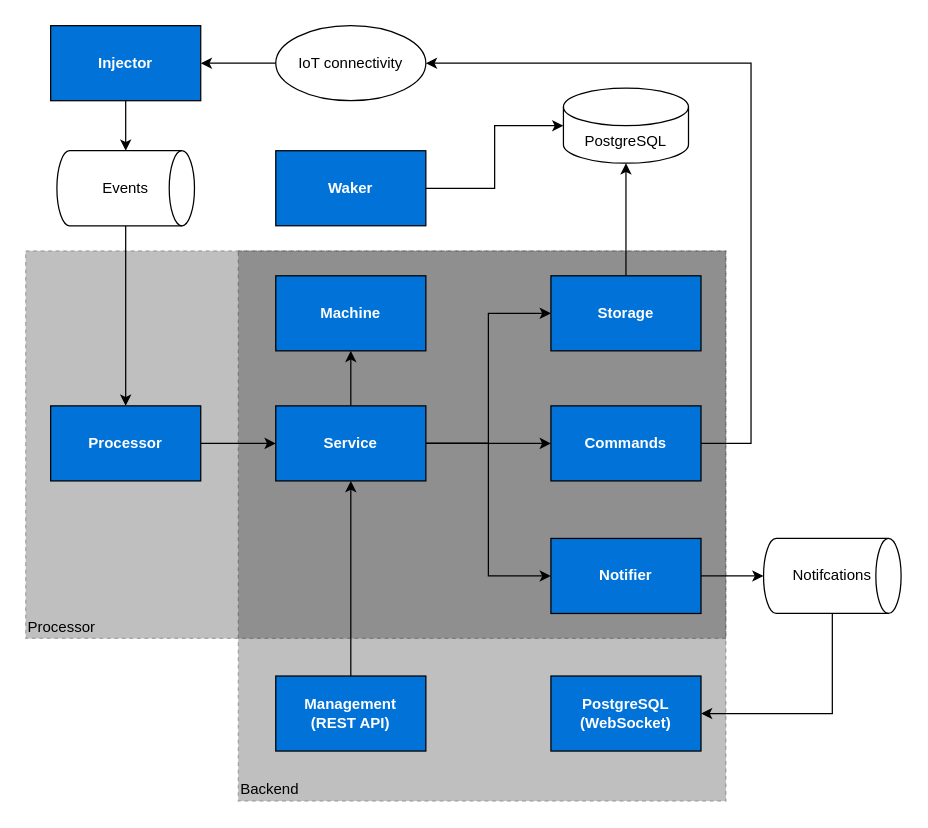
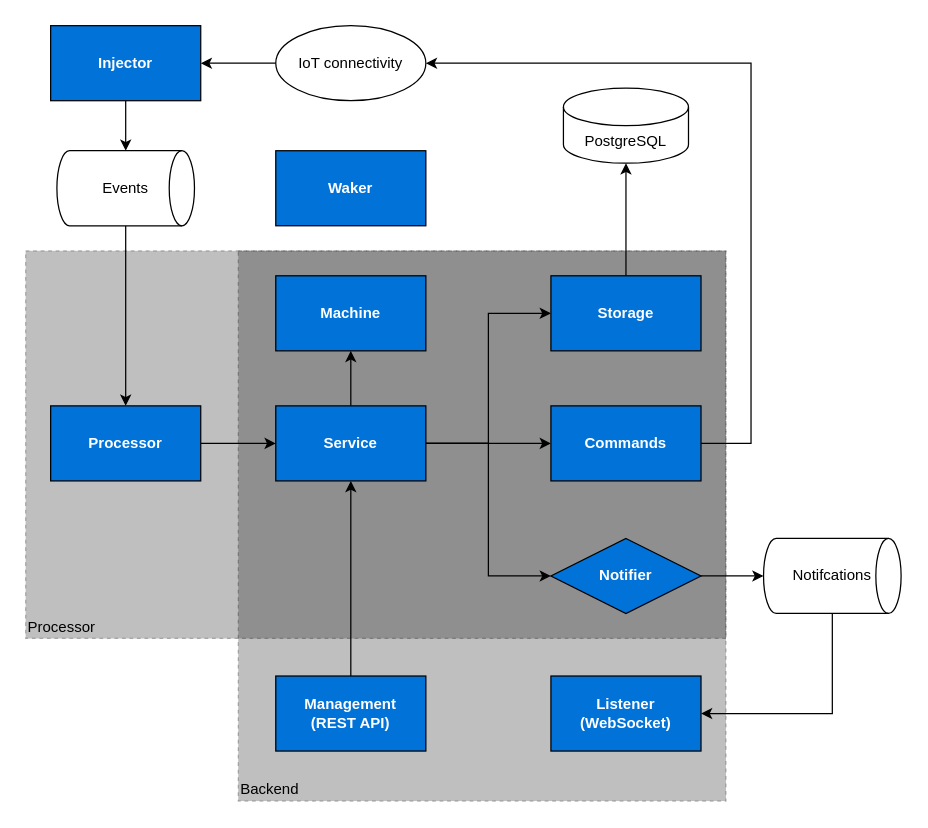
(494, 161) -> none
(626, 576) -> (626, 576)
(626, 713) -> (626, 713)
